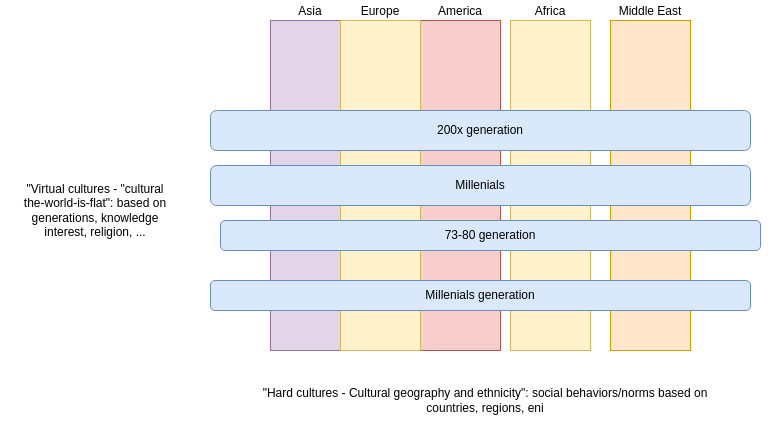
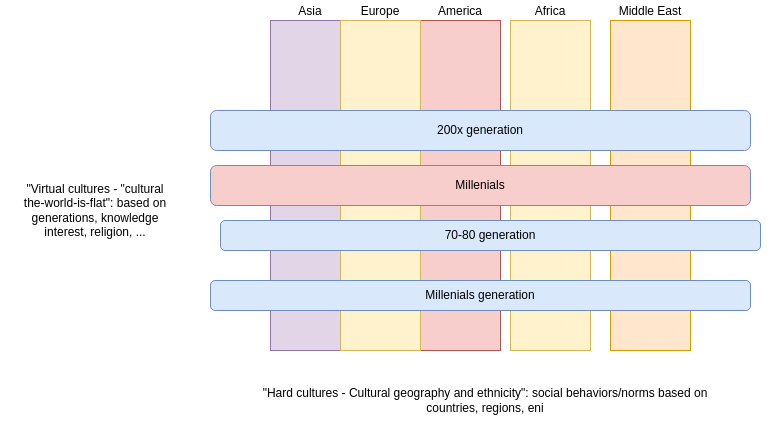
(481, 186) -> (481, 186)
(491, 236) -> (491, 236)
